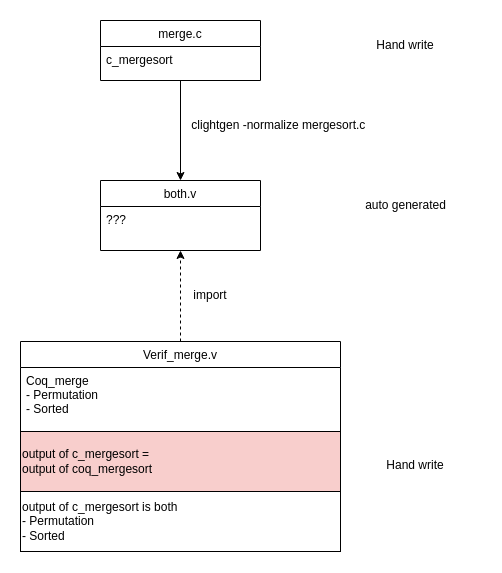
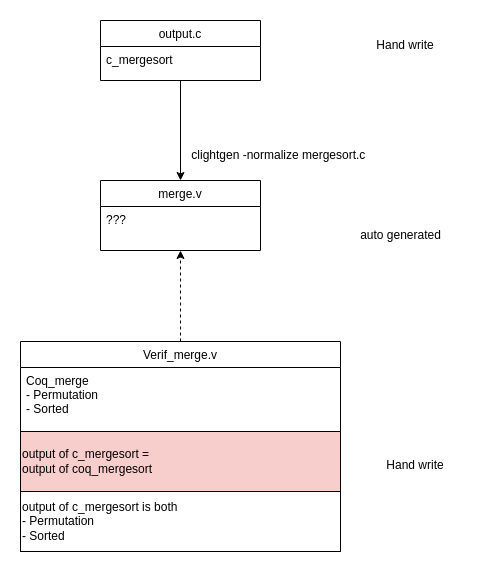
(180, 34) -> (180, 34)
(281, 126) -> (281, 156)
(180, 194) -> (180, 194)
(406, 206) -> (401, 236)
(211, 296) -> none
